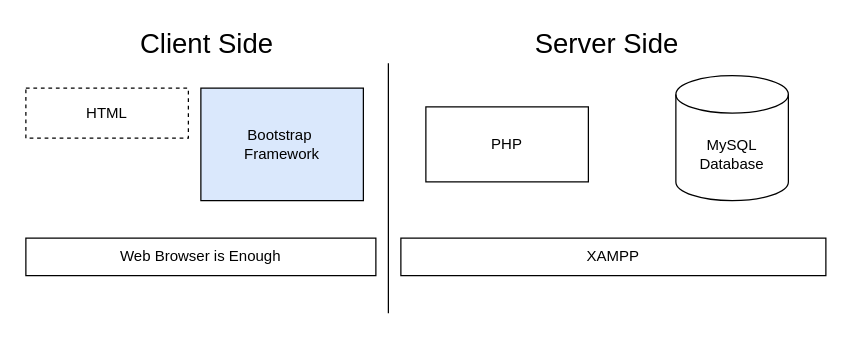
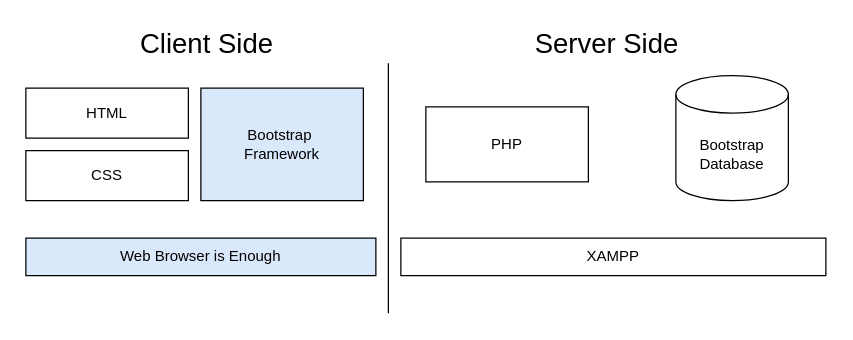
(107, 113) -> (107, 113)
(732, 154) -> (732, 154)
none -> (107, 176)
(201, 257) -> (201, 257)
